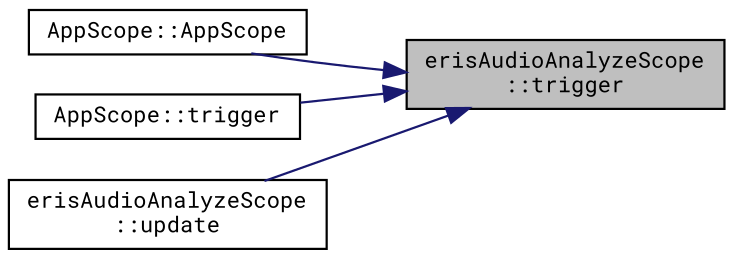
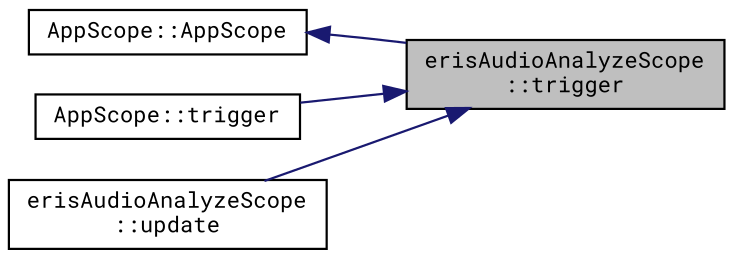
(317, 63) -> (368, 38)
